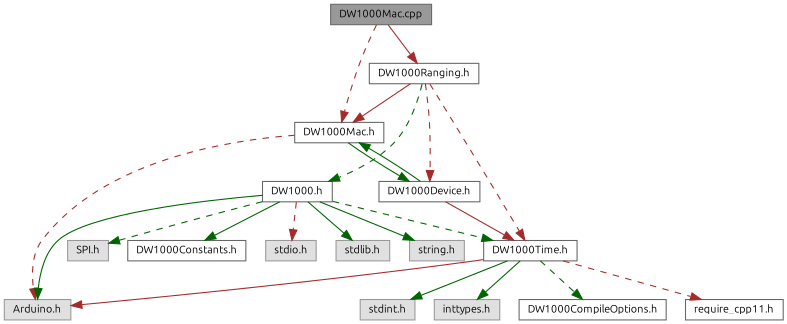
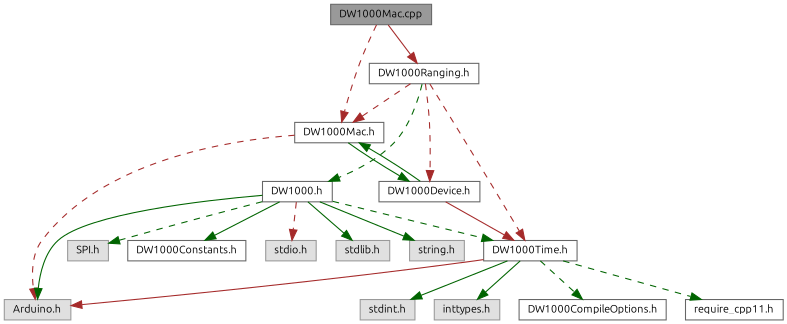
(386, 100) -> (386, 100)
(627, 279) -> (627, 279)
